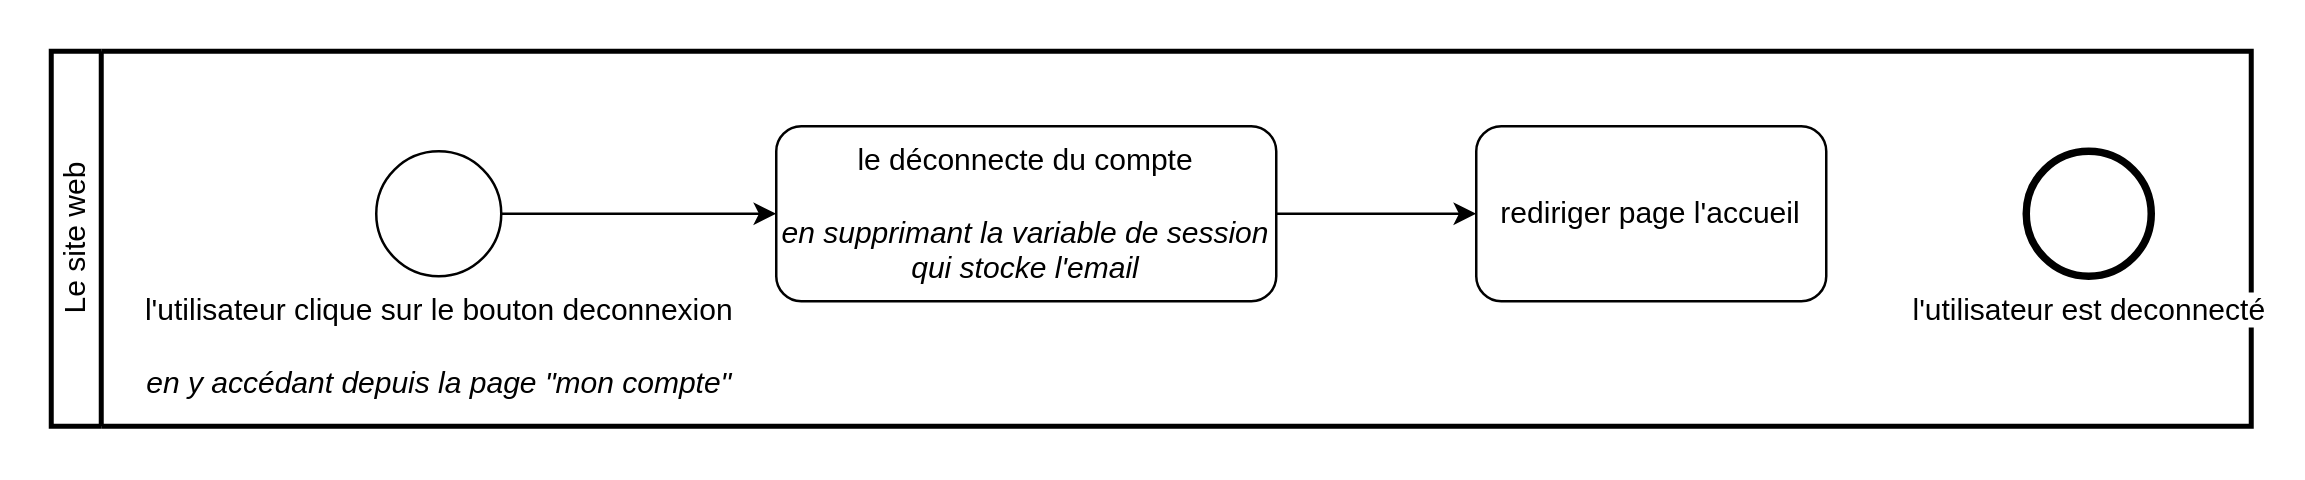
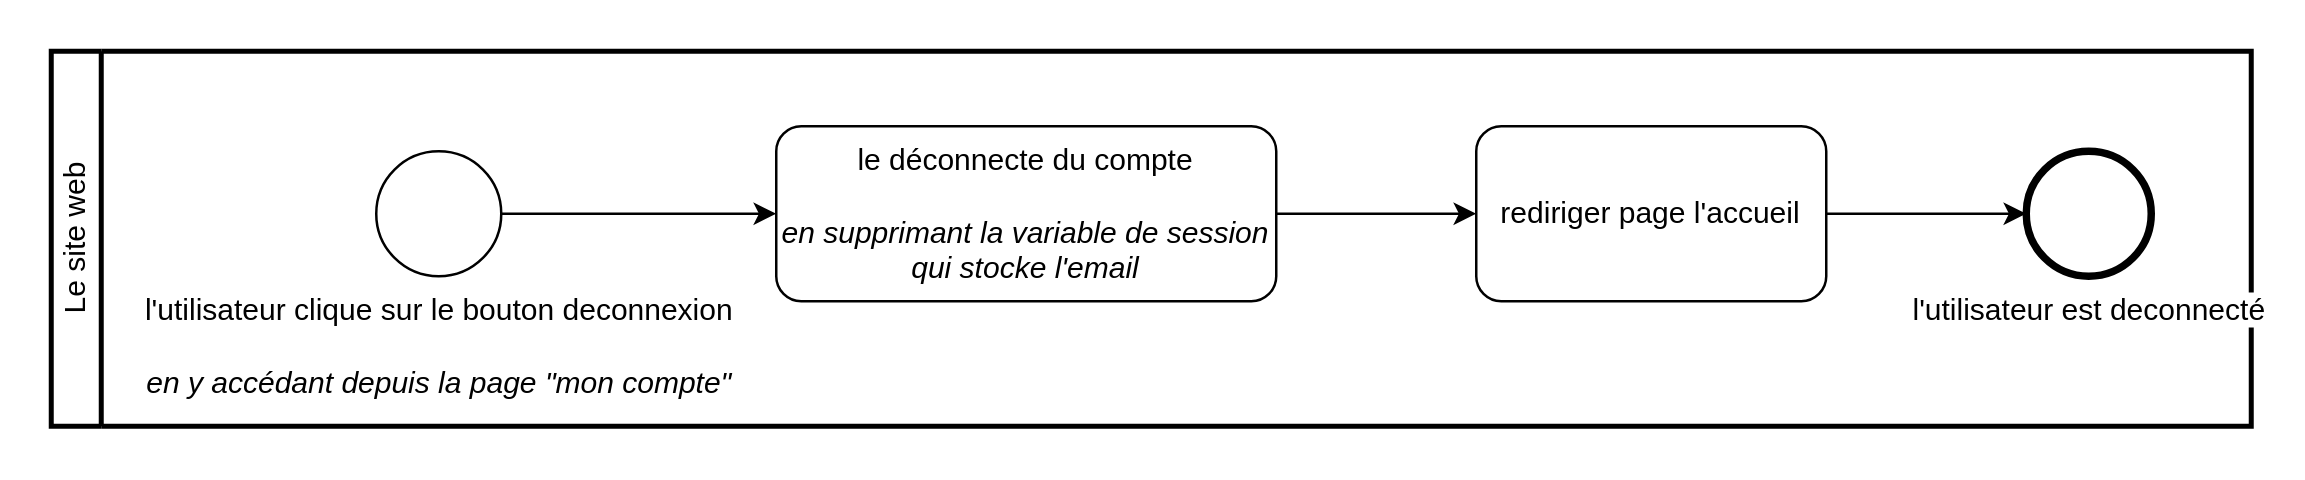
none -> (1918, 214)
